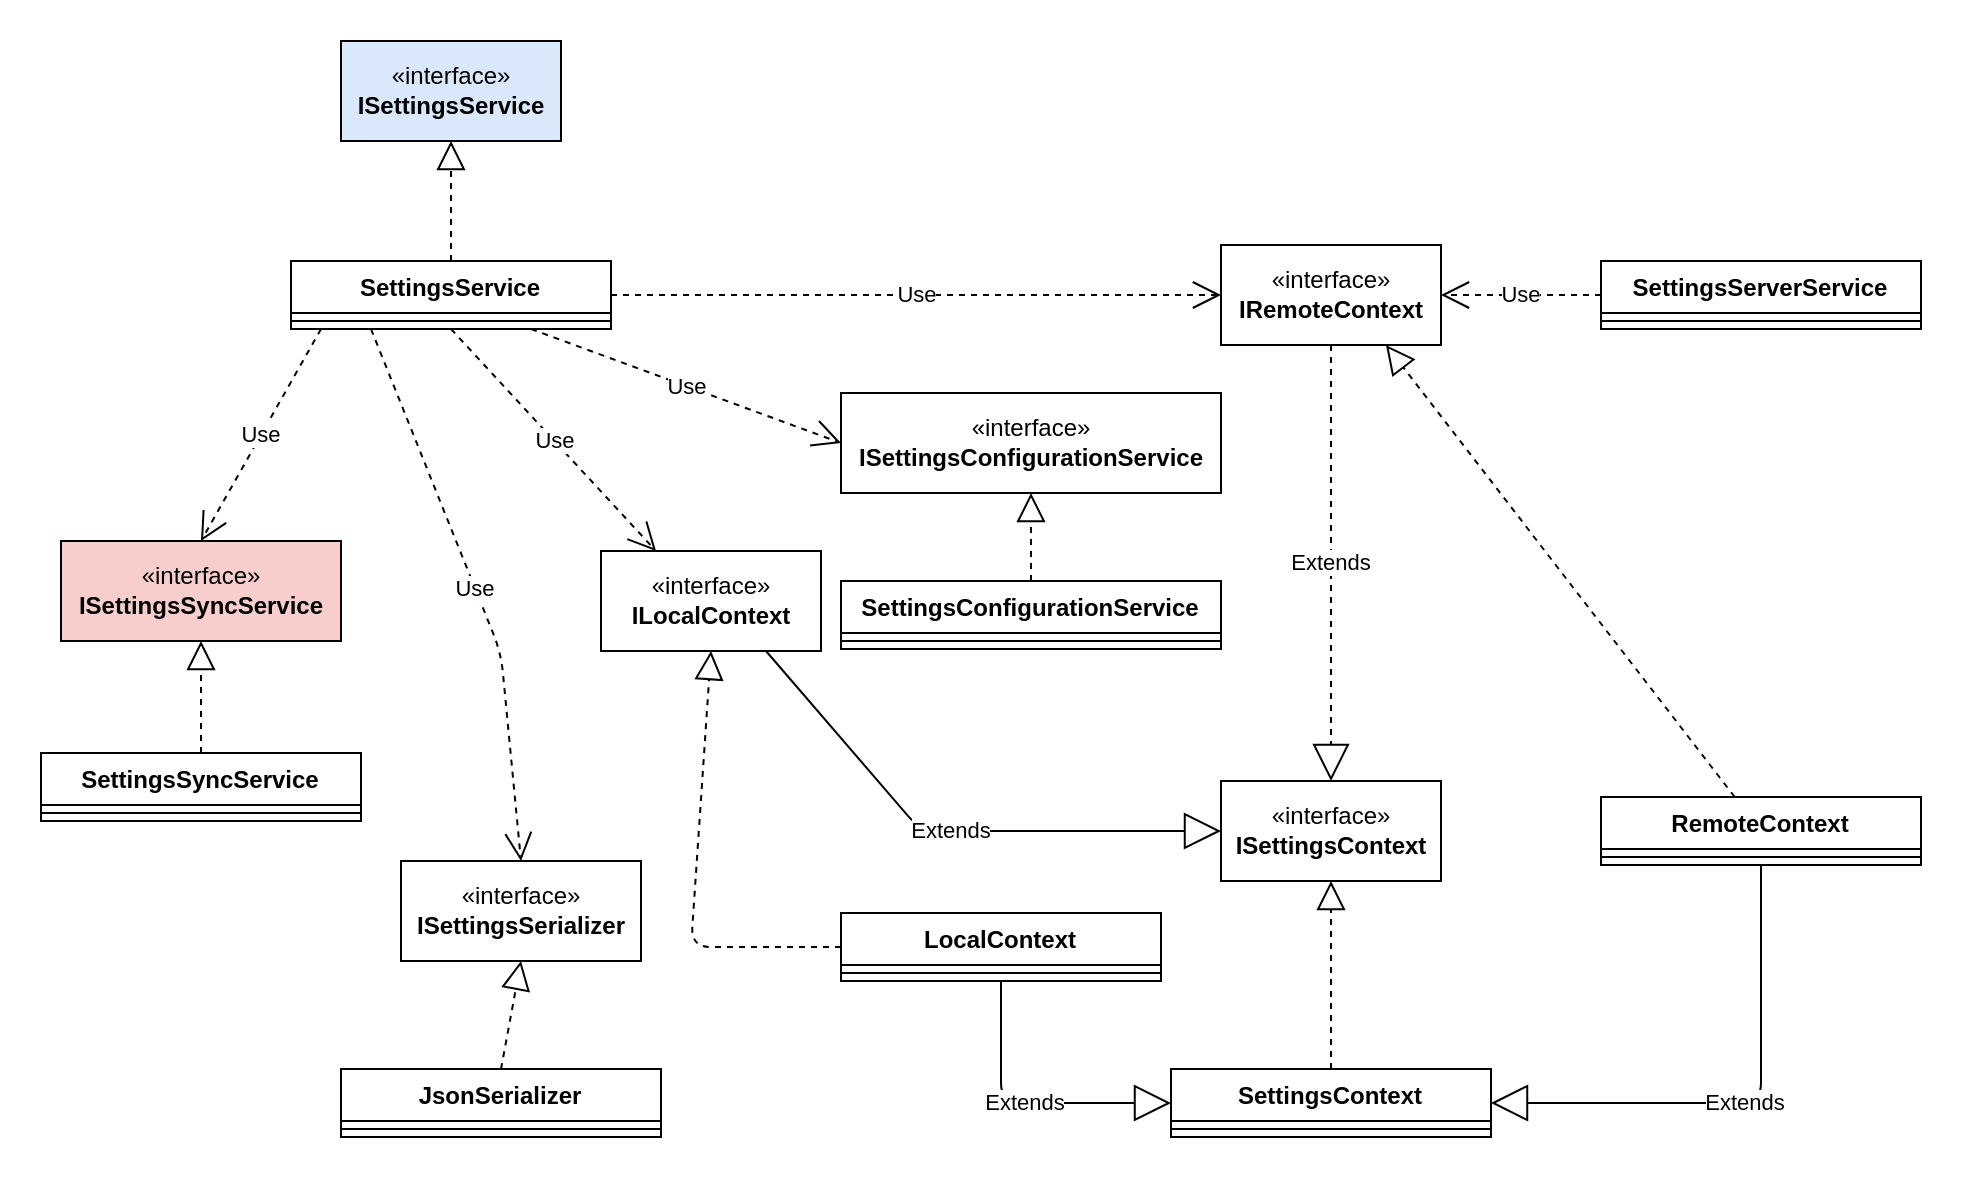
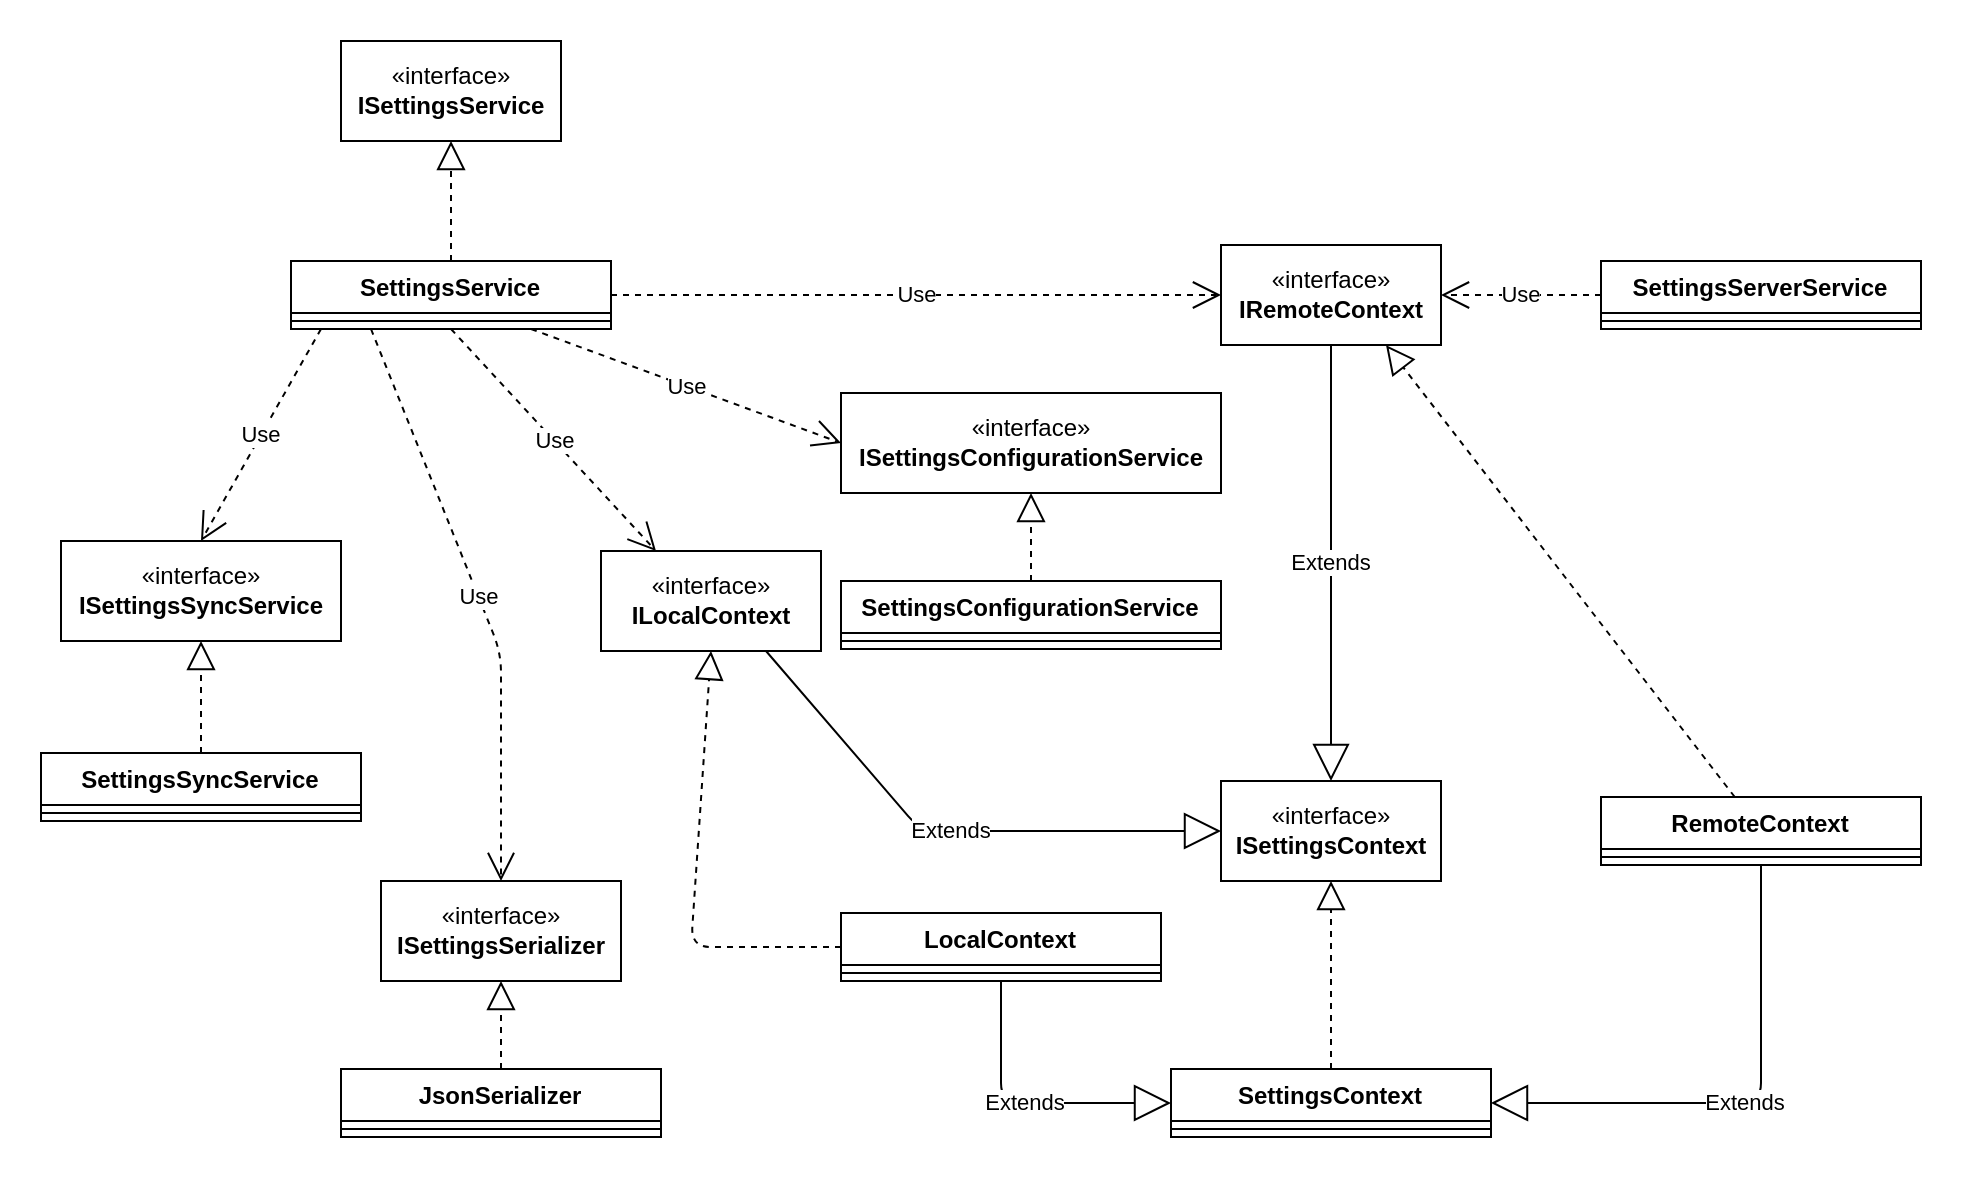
(451, 91) -> (451, 91)
(1331, 449) -> (1331, 449)
(201, 591) -> (201, 591)
(521, 911) -> (501, 931)
